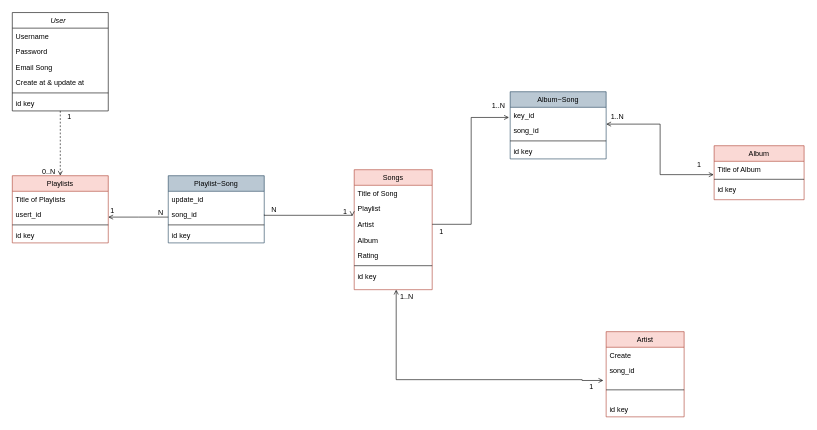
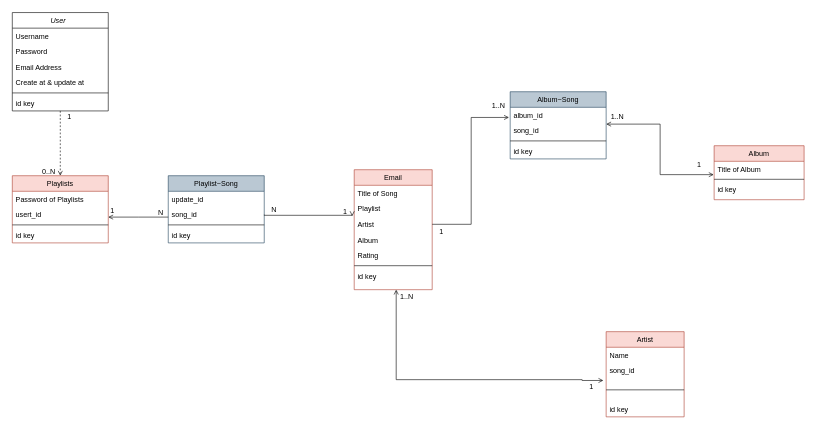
(33, 67) -> (39, 67)
(525, 115) -> (528, 115)
(393, 178) -> (393, 178)
(45, 199) -> (53, 199)
(622, 355) -> (618, 355)
